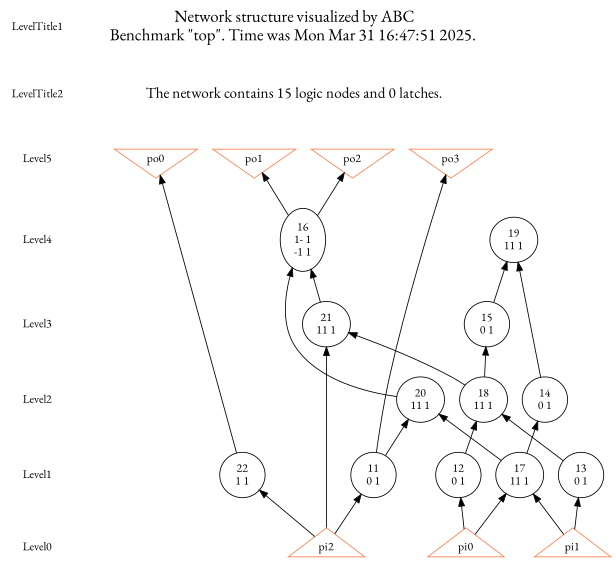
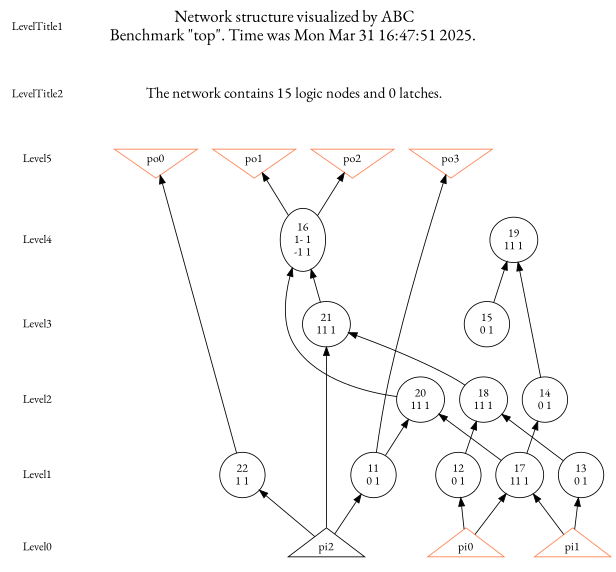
(485, 366) -> none
(326, 547) -> (326, 547)
